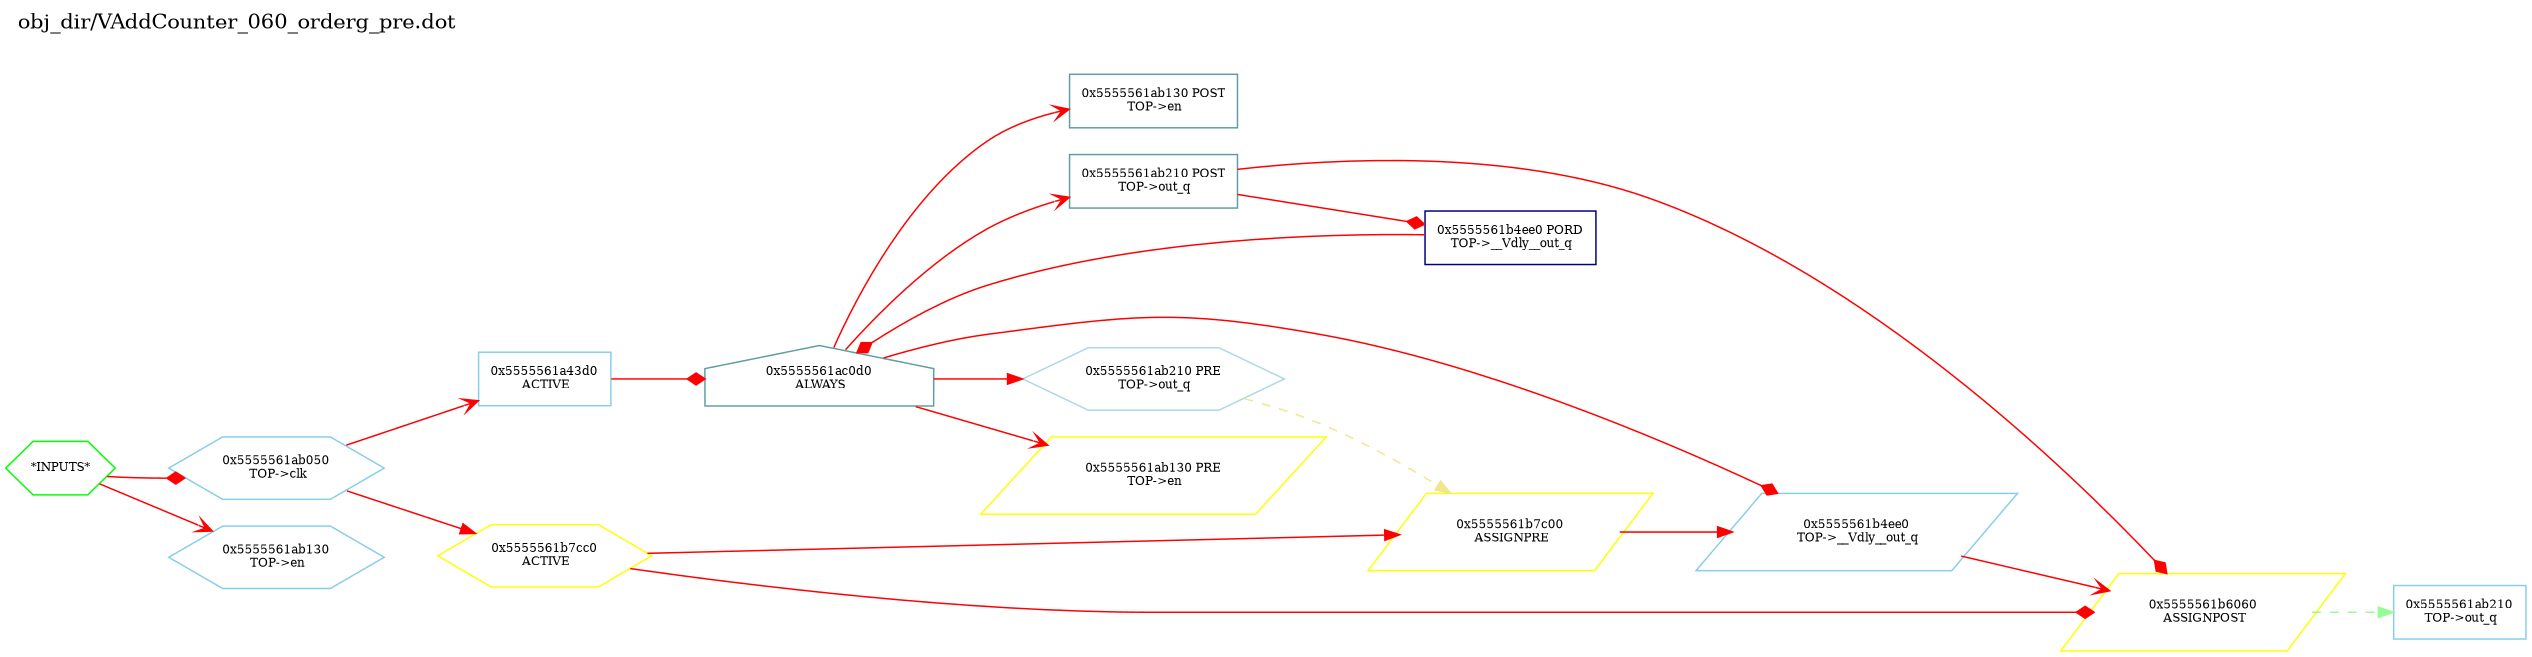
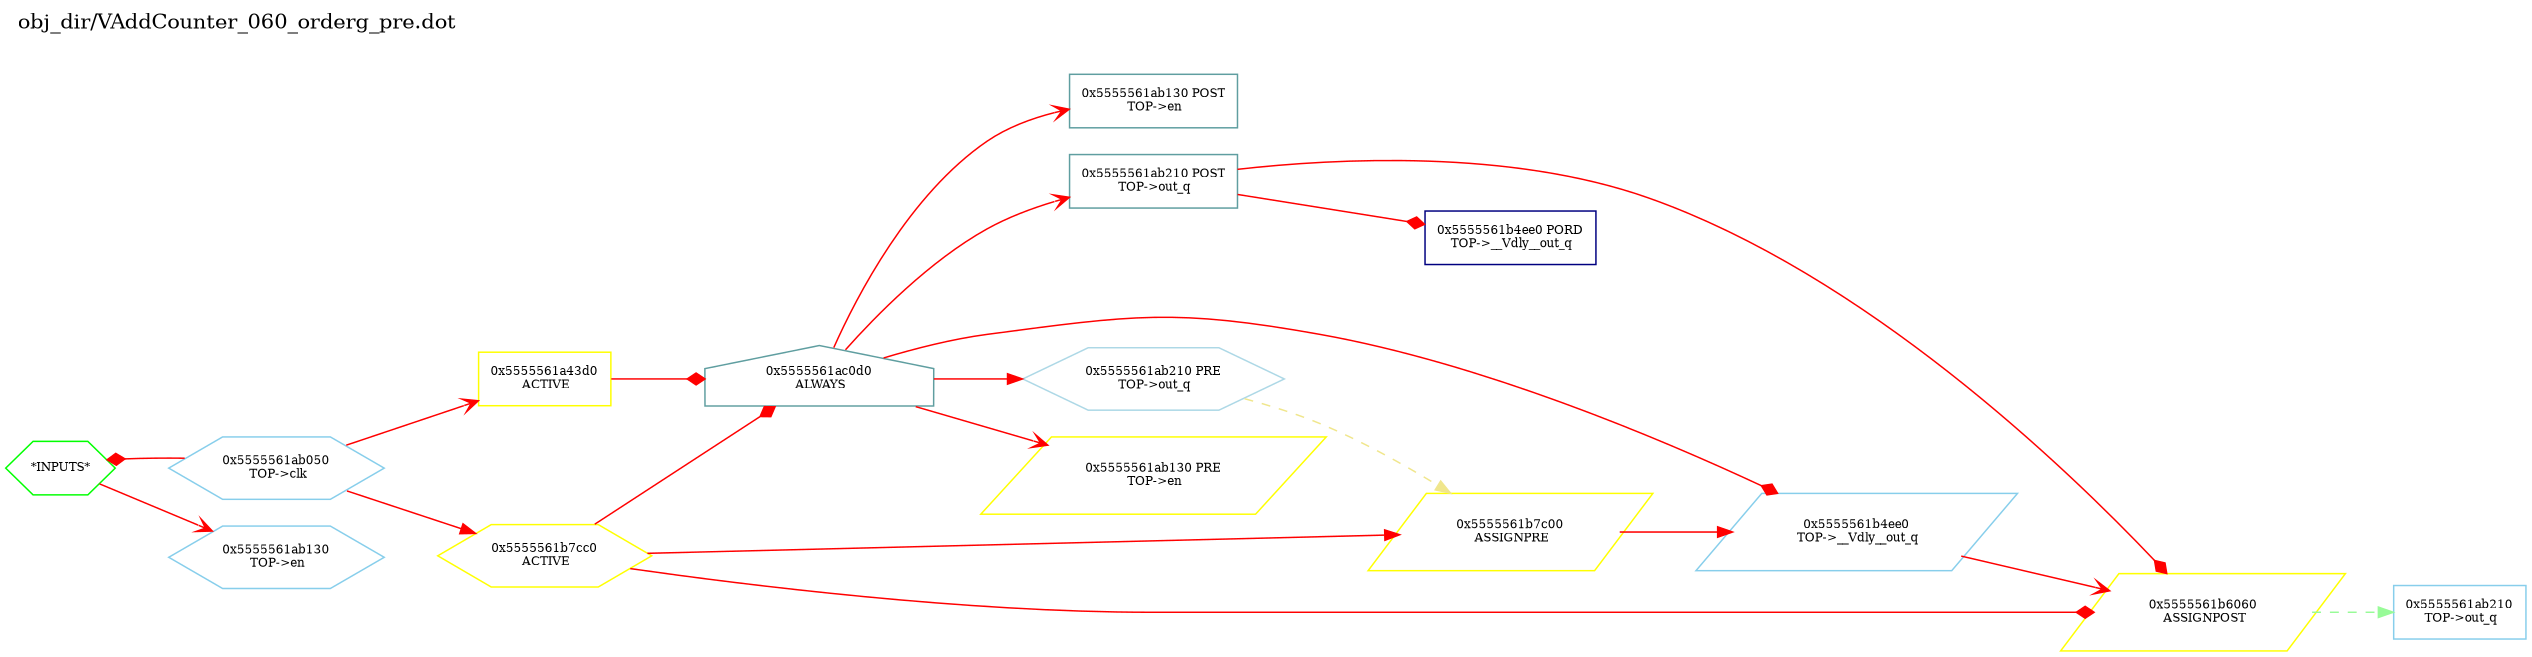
(1140, 252) -> (677, 470)
(545, 379) -> (545, 379)
(137, 478) -> (155, 458)
